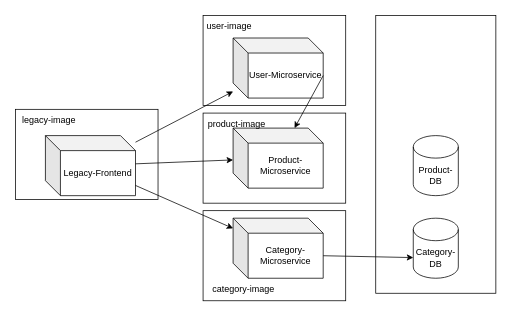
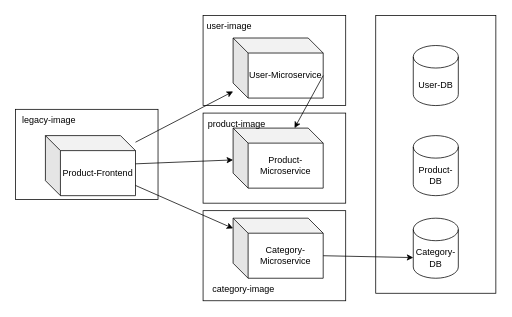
none -> (435, 75)
(98, 173) -> (98, 173)
